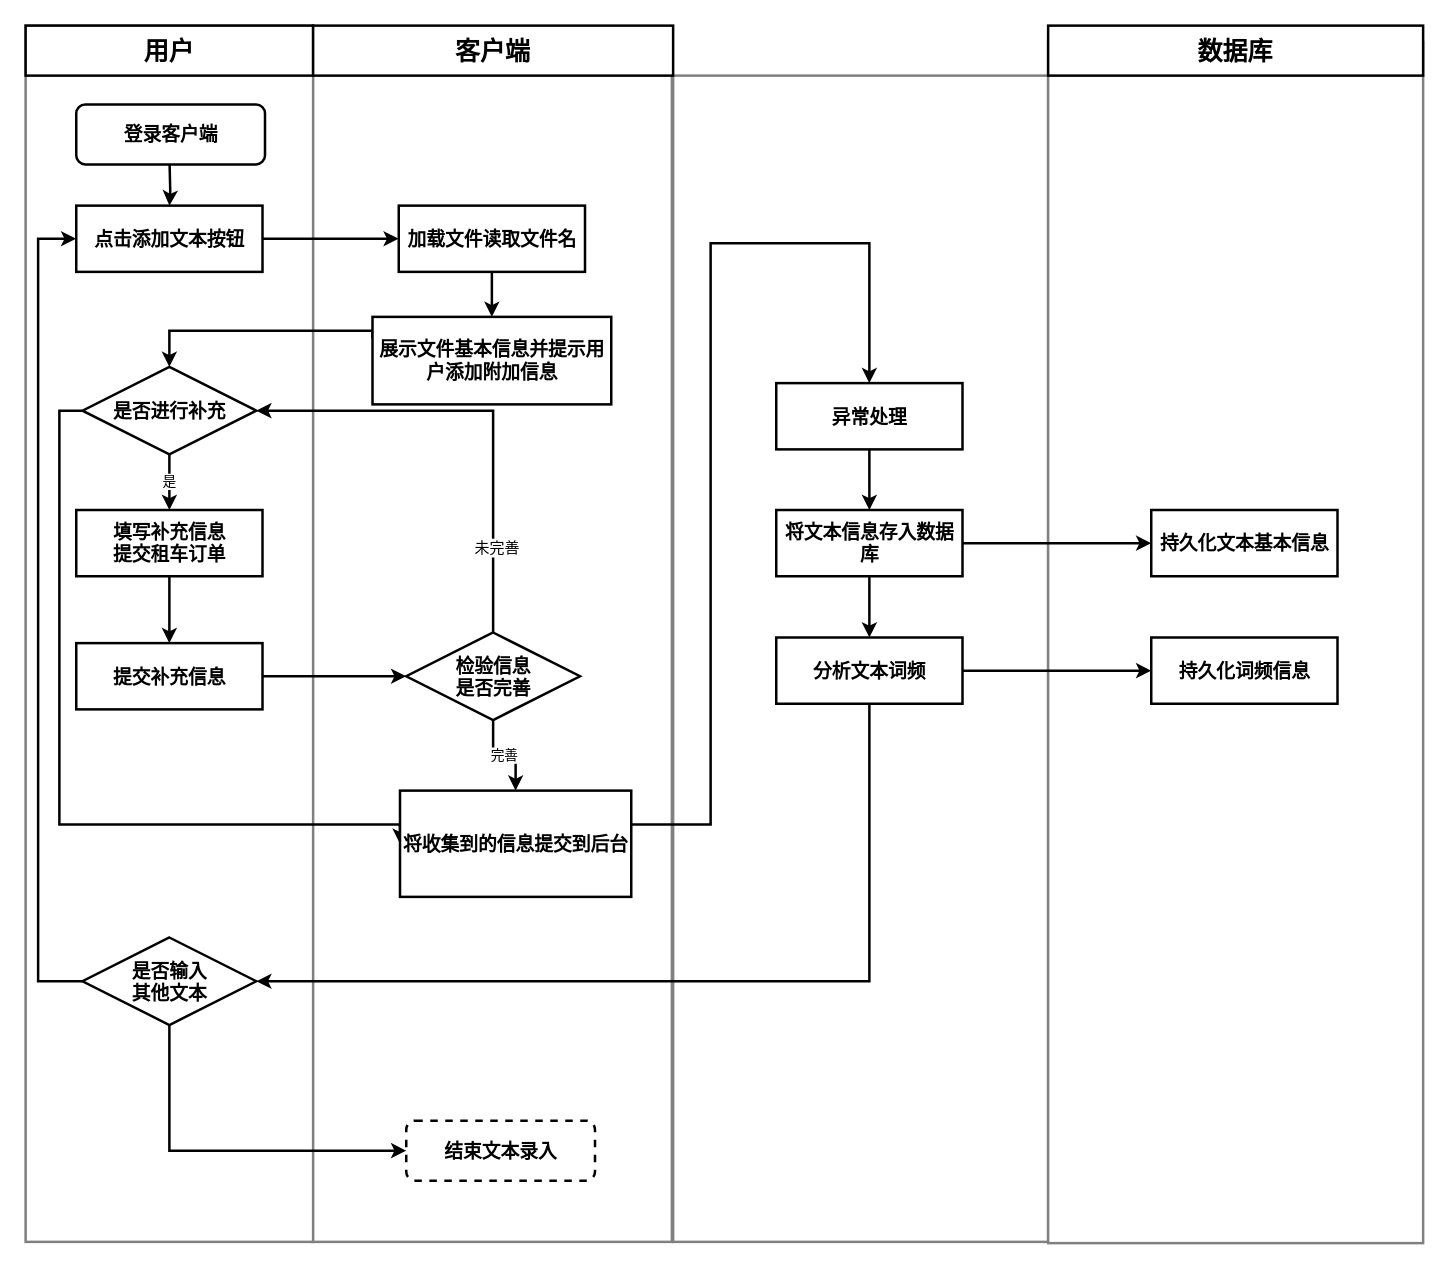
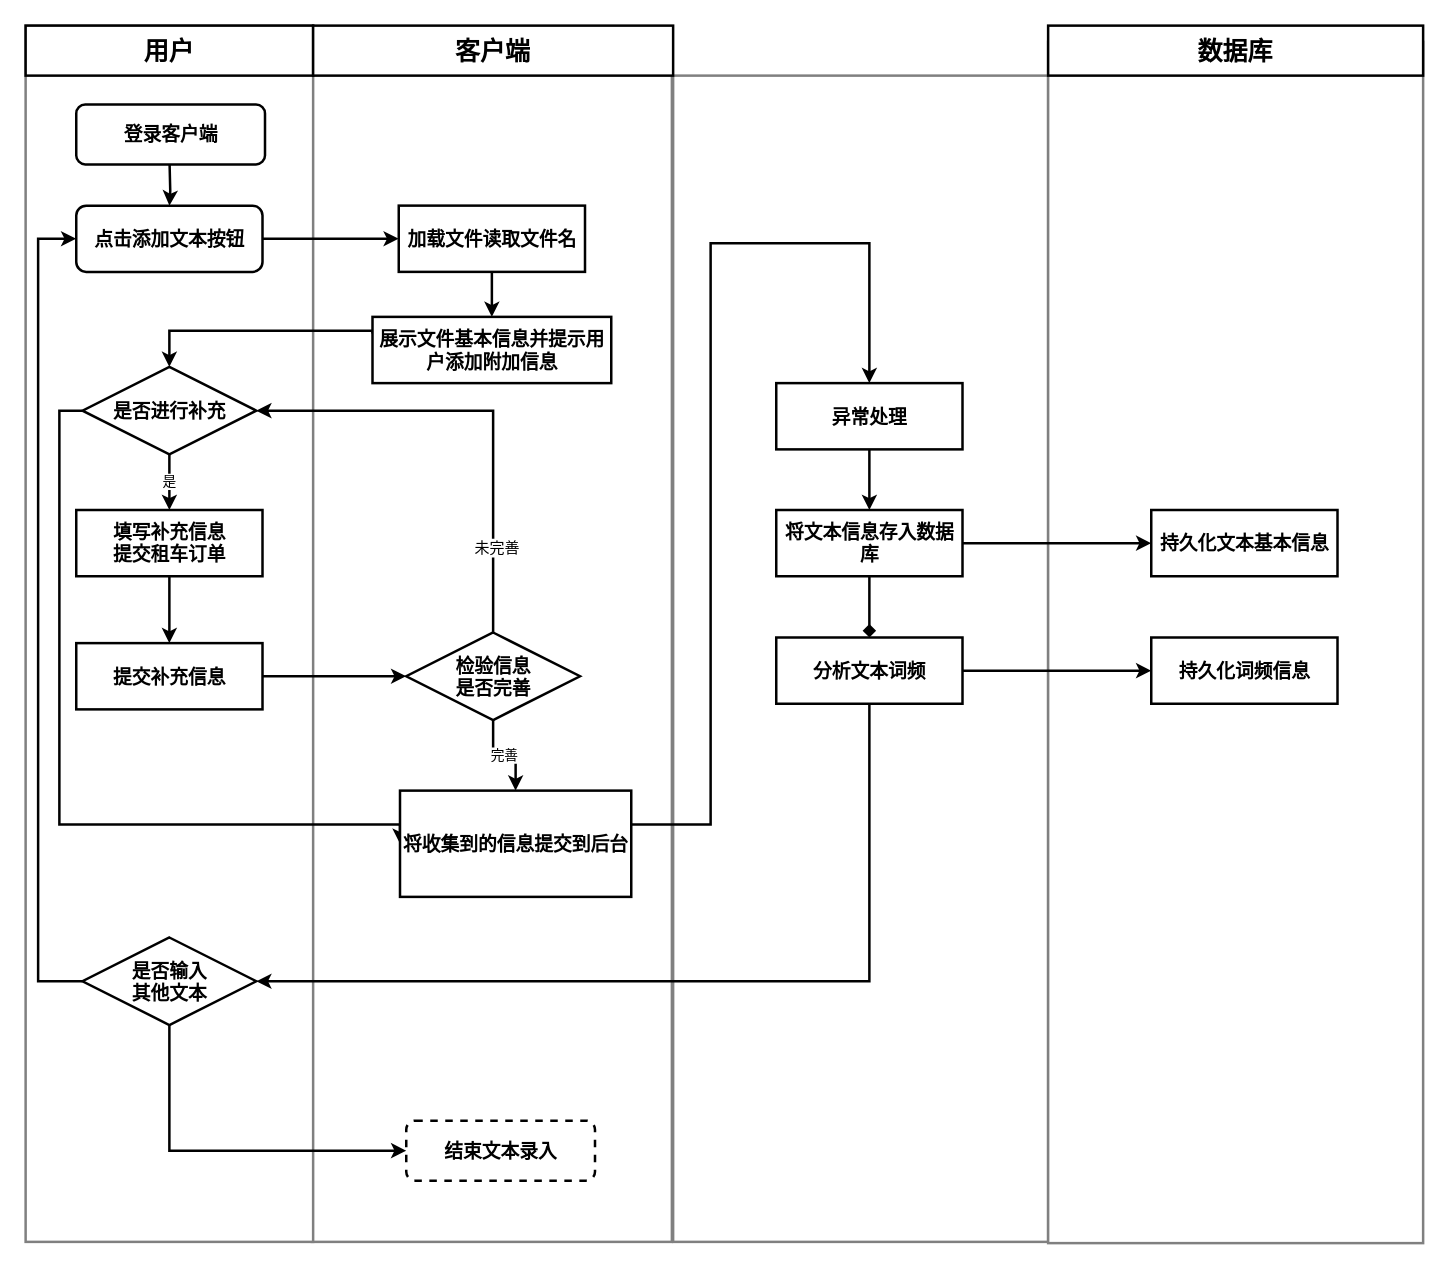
(169, 239) -> (169, 239)
(492, 361) -> (492, 350)
(869, 625) -> (869, 624)
